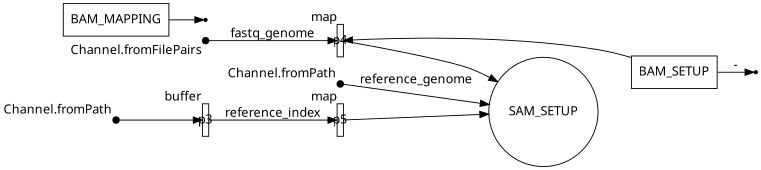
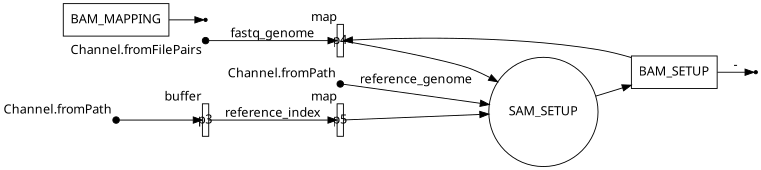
none -> (609, 92)
